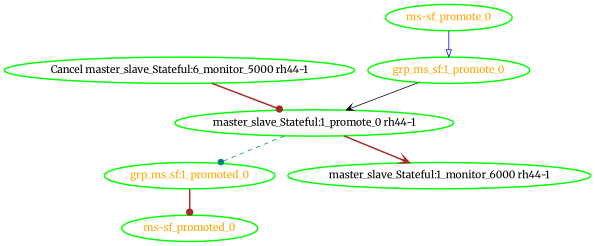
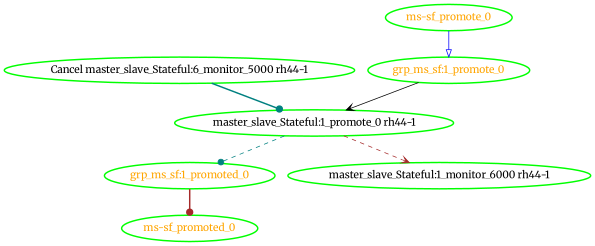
(244, 96) -> (244, 96)
(373, 148) -> (373, 148)
